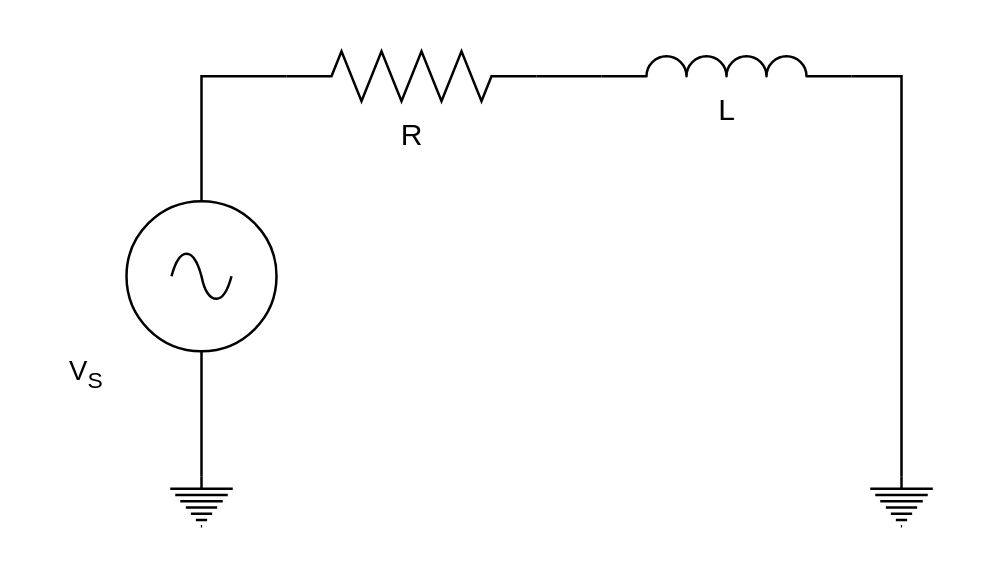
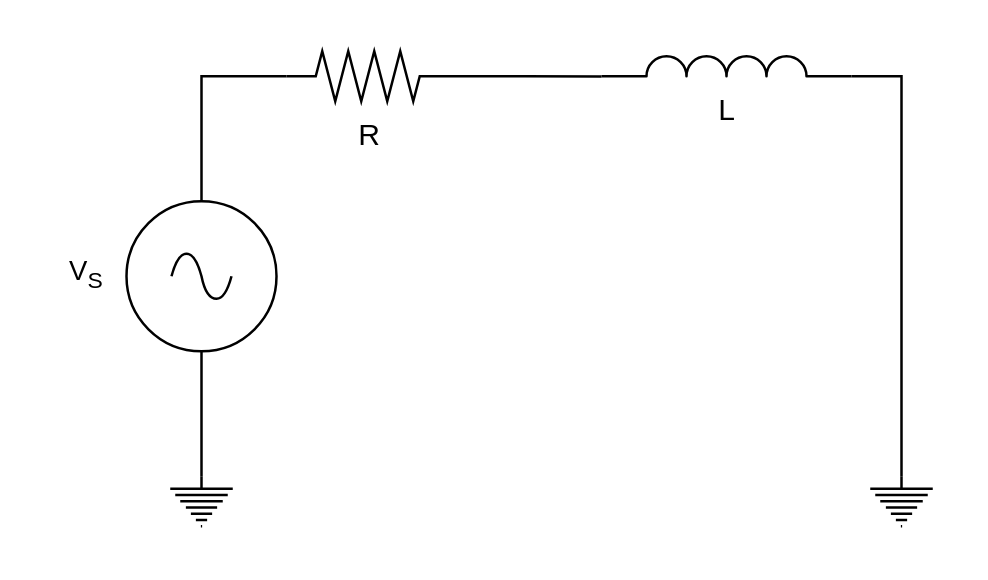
(411, 76) -> (368, 76)
(80, 376) -> (80, 276)
